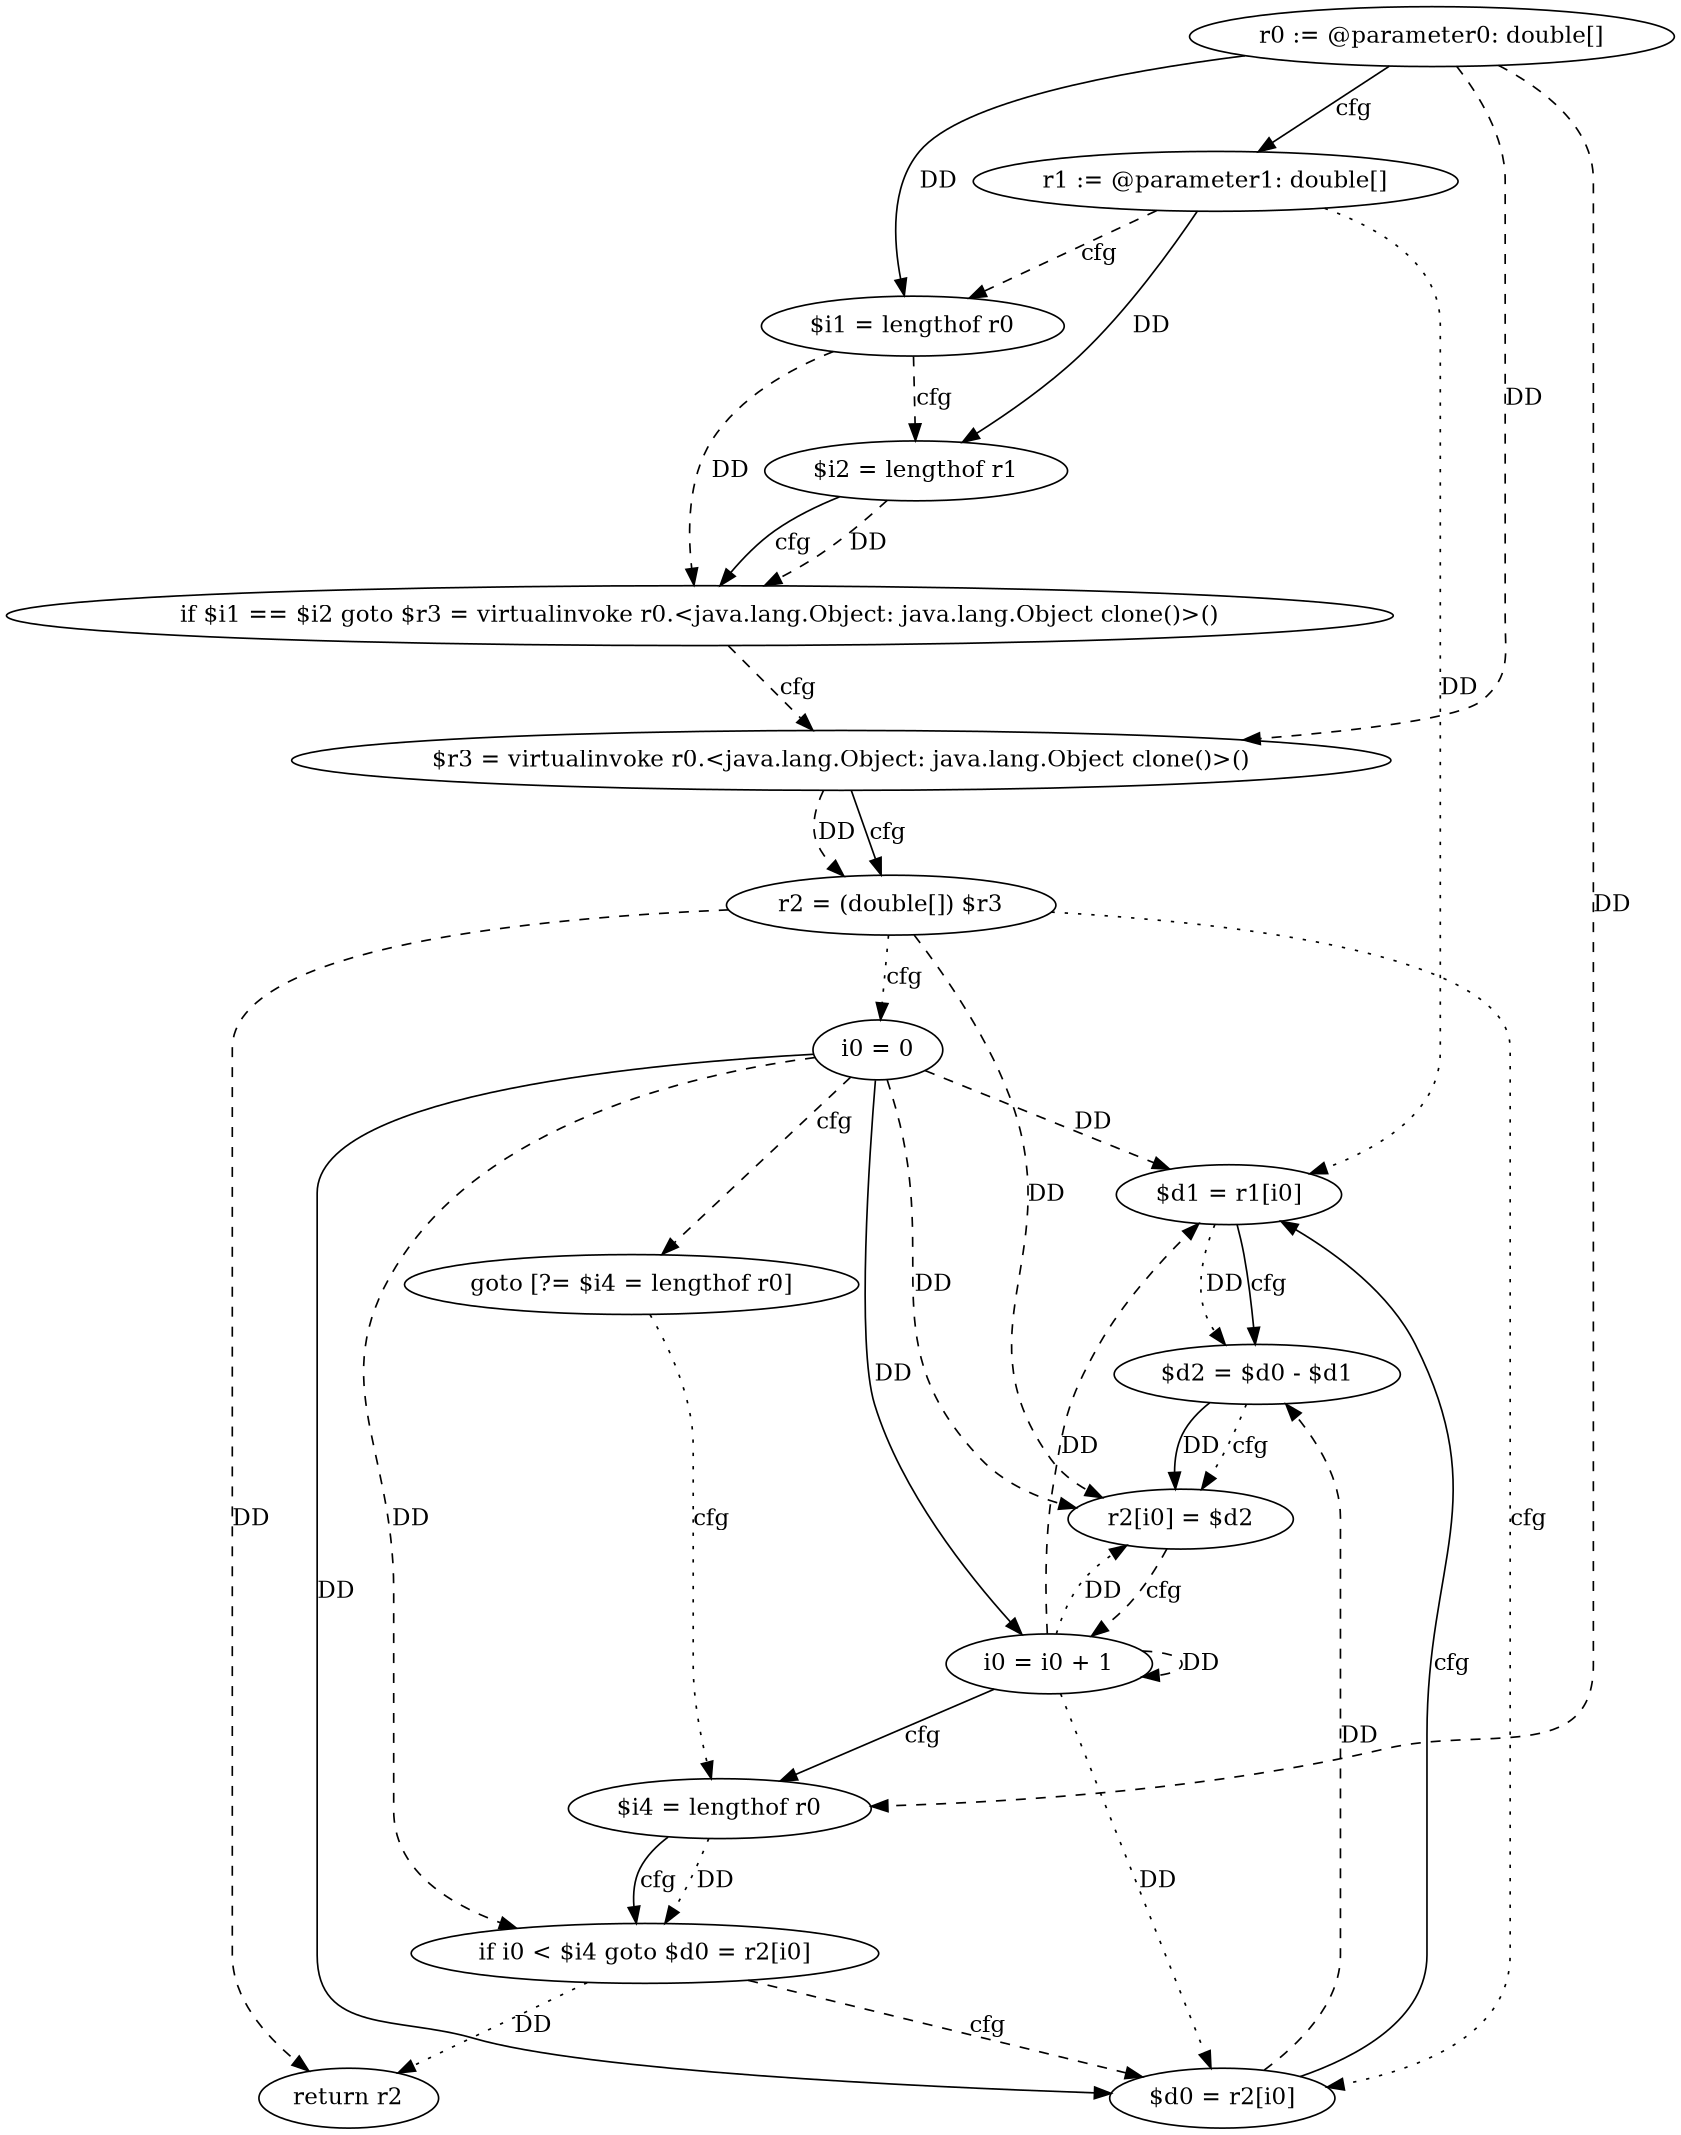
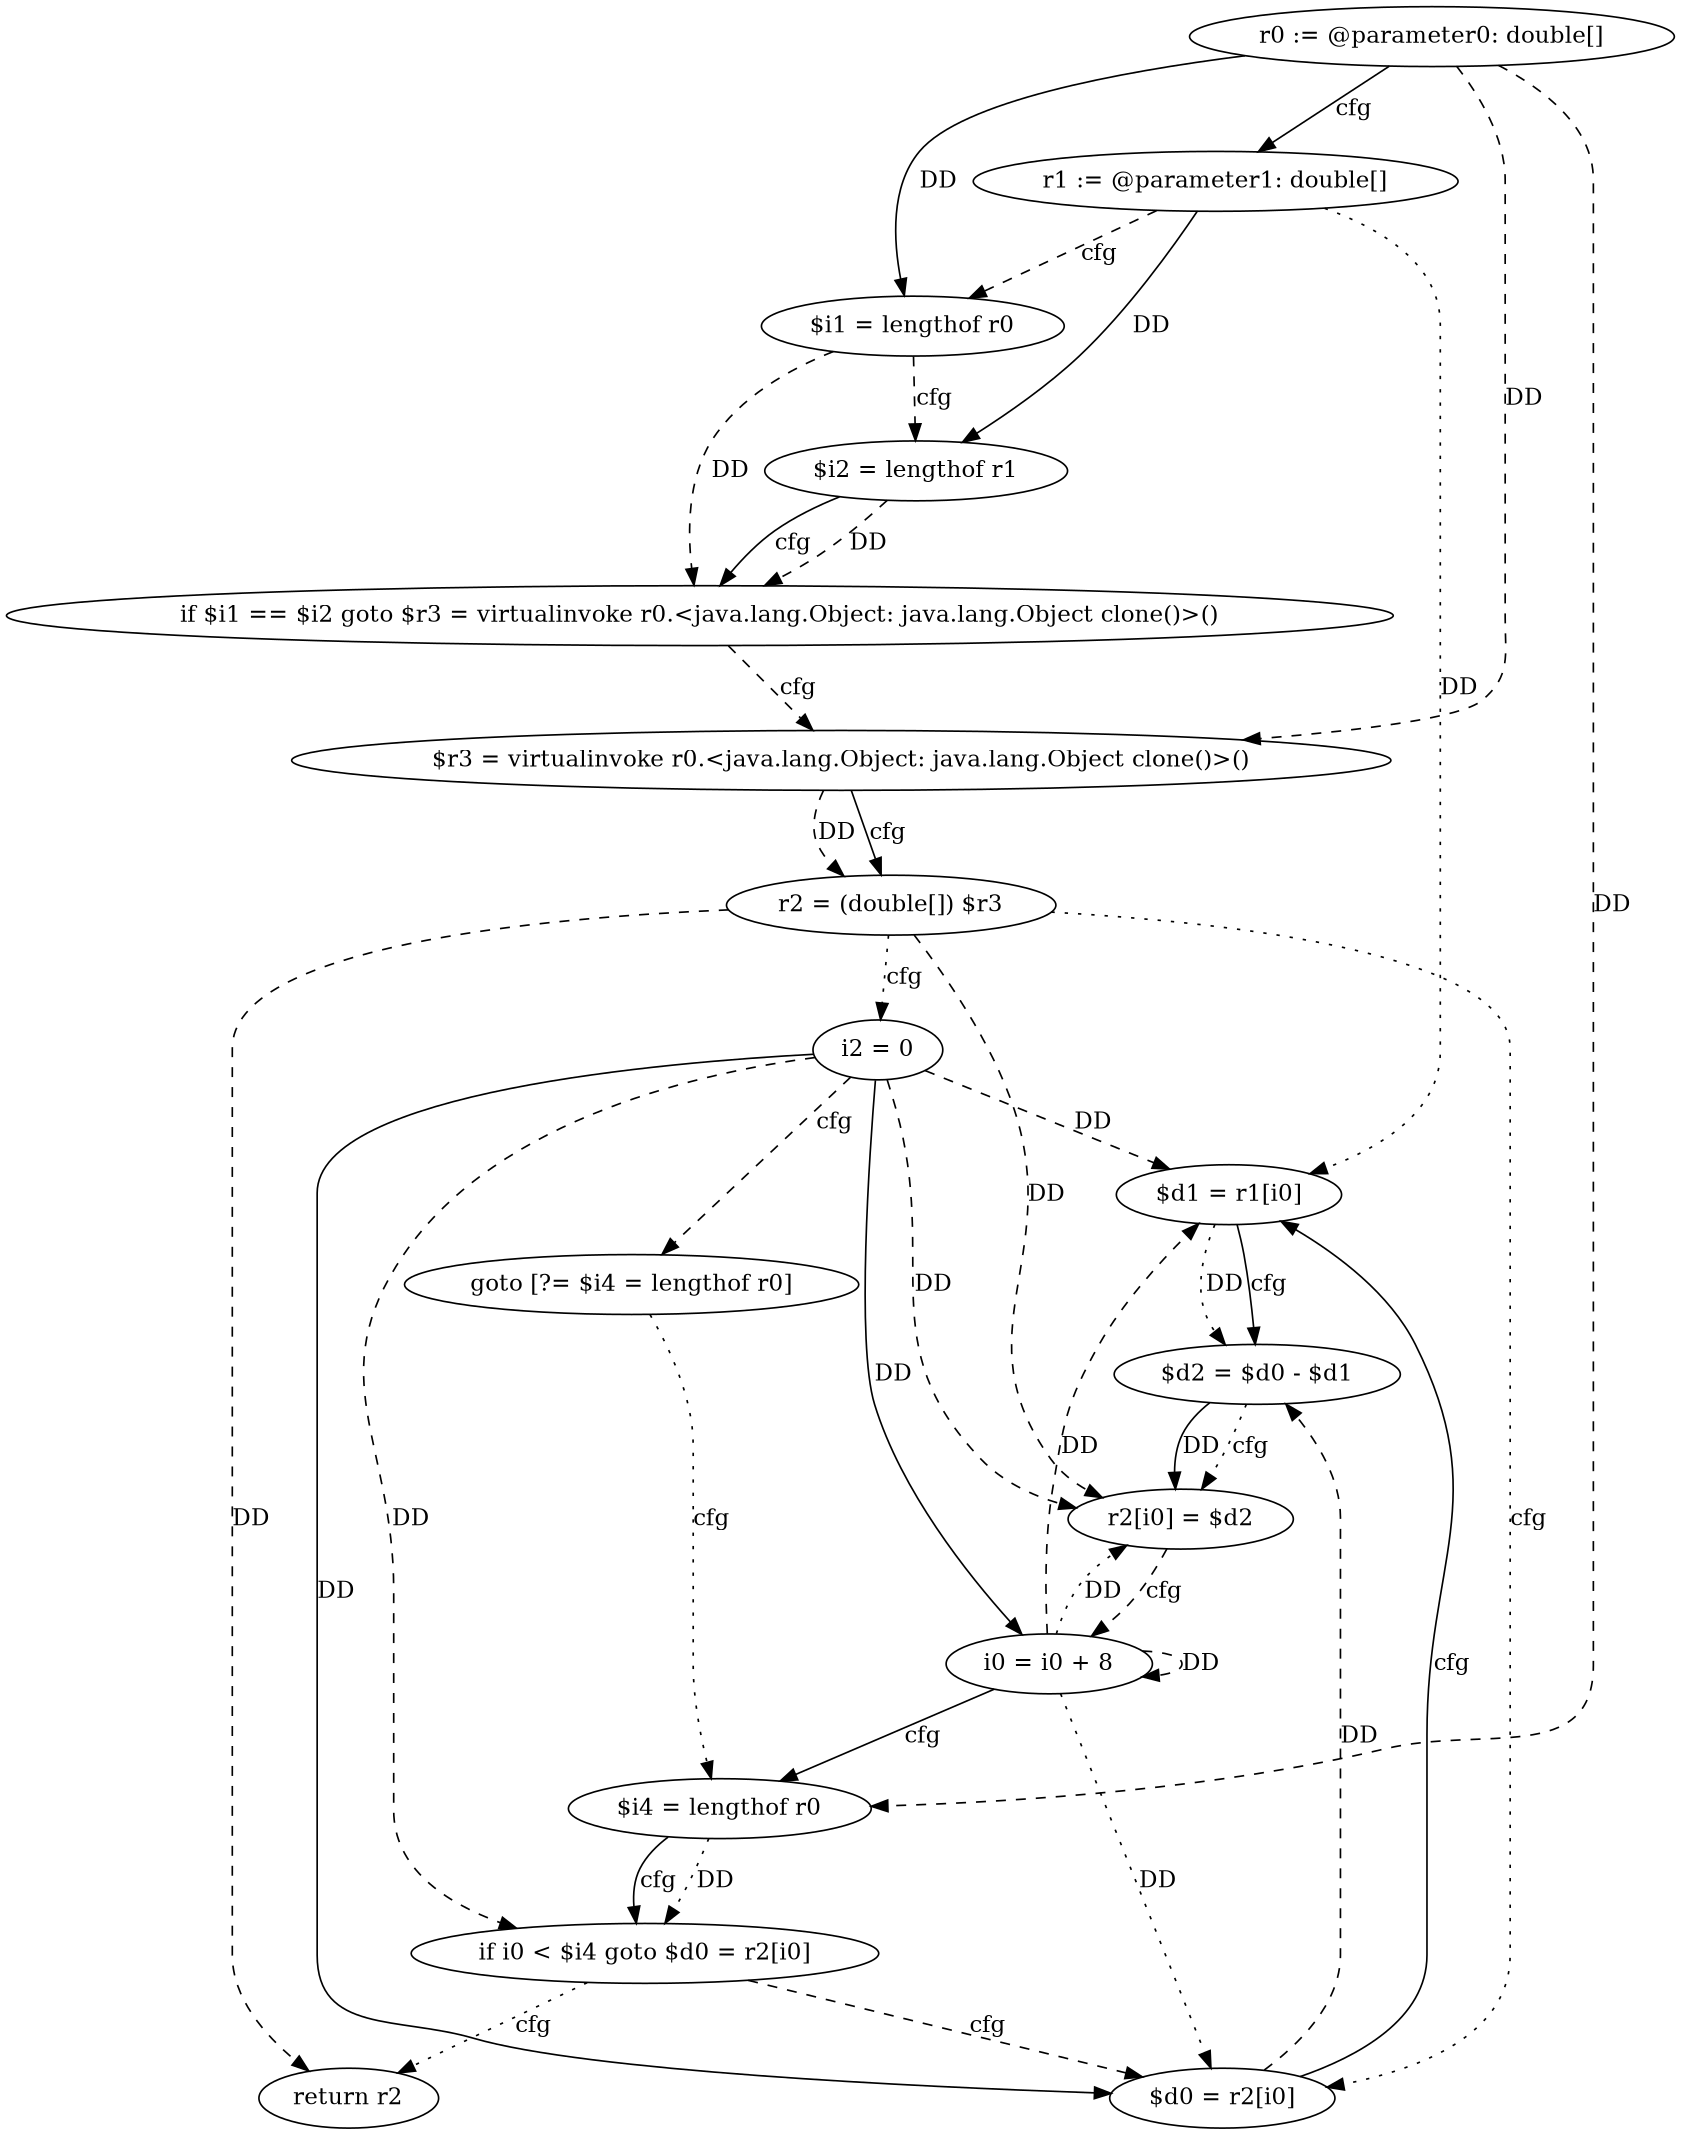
(878, 1050) -> (878, 1050)
(1049, 1664) -> (1049, 1664)
(533, 2026) -> (533, 2026)
